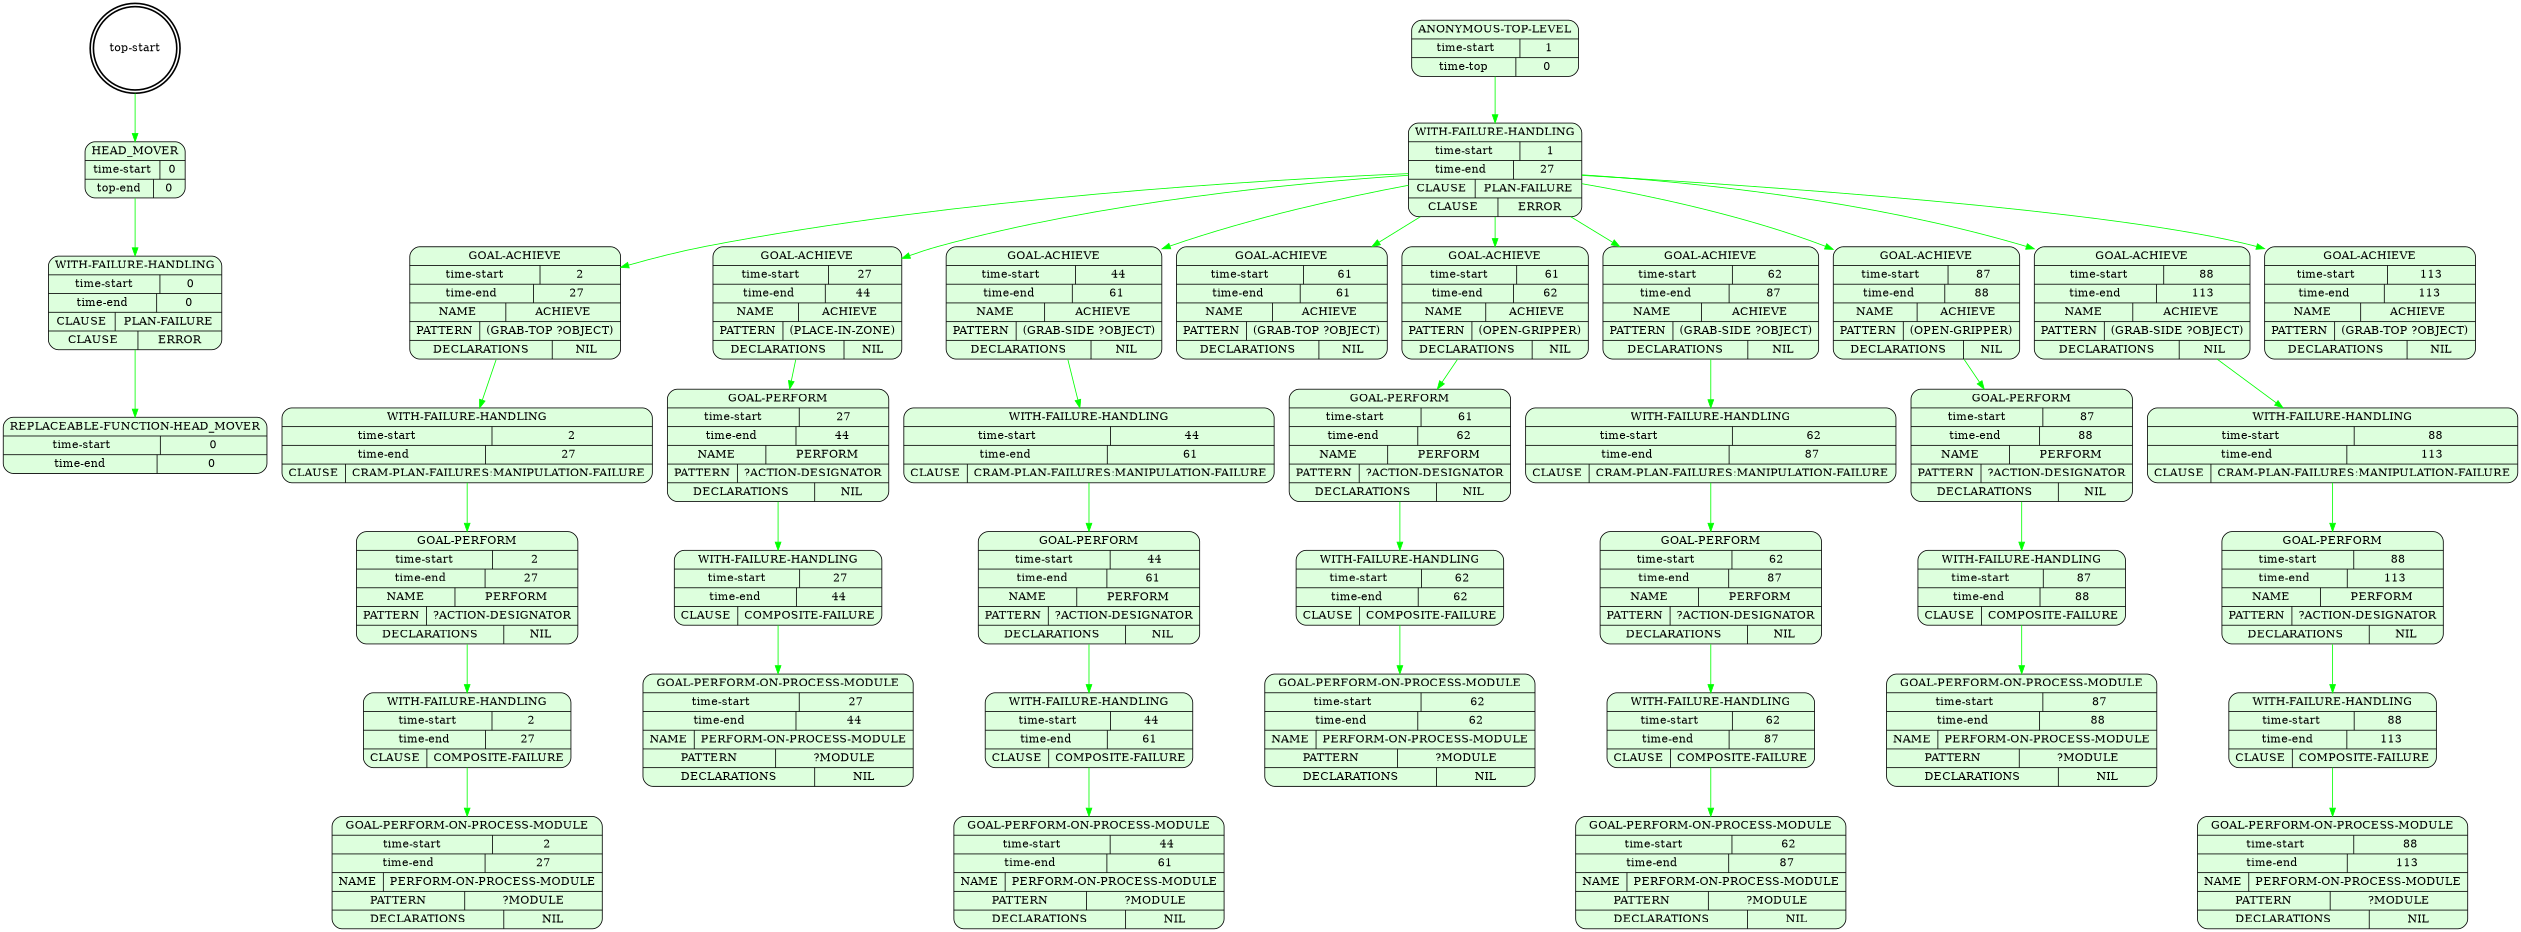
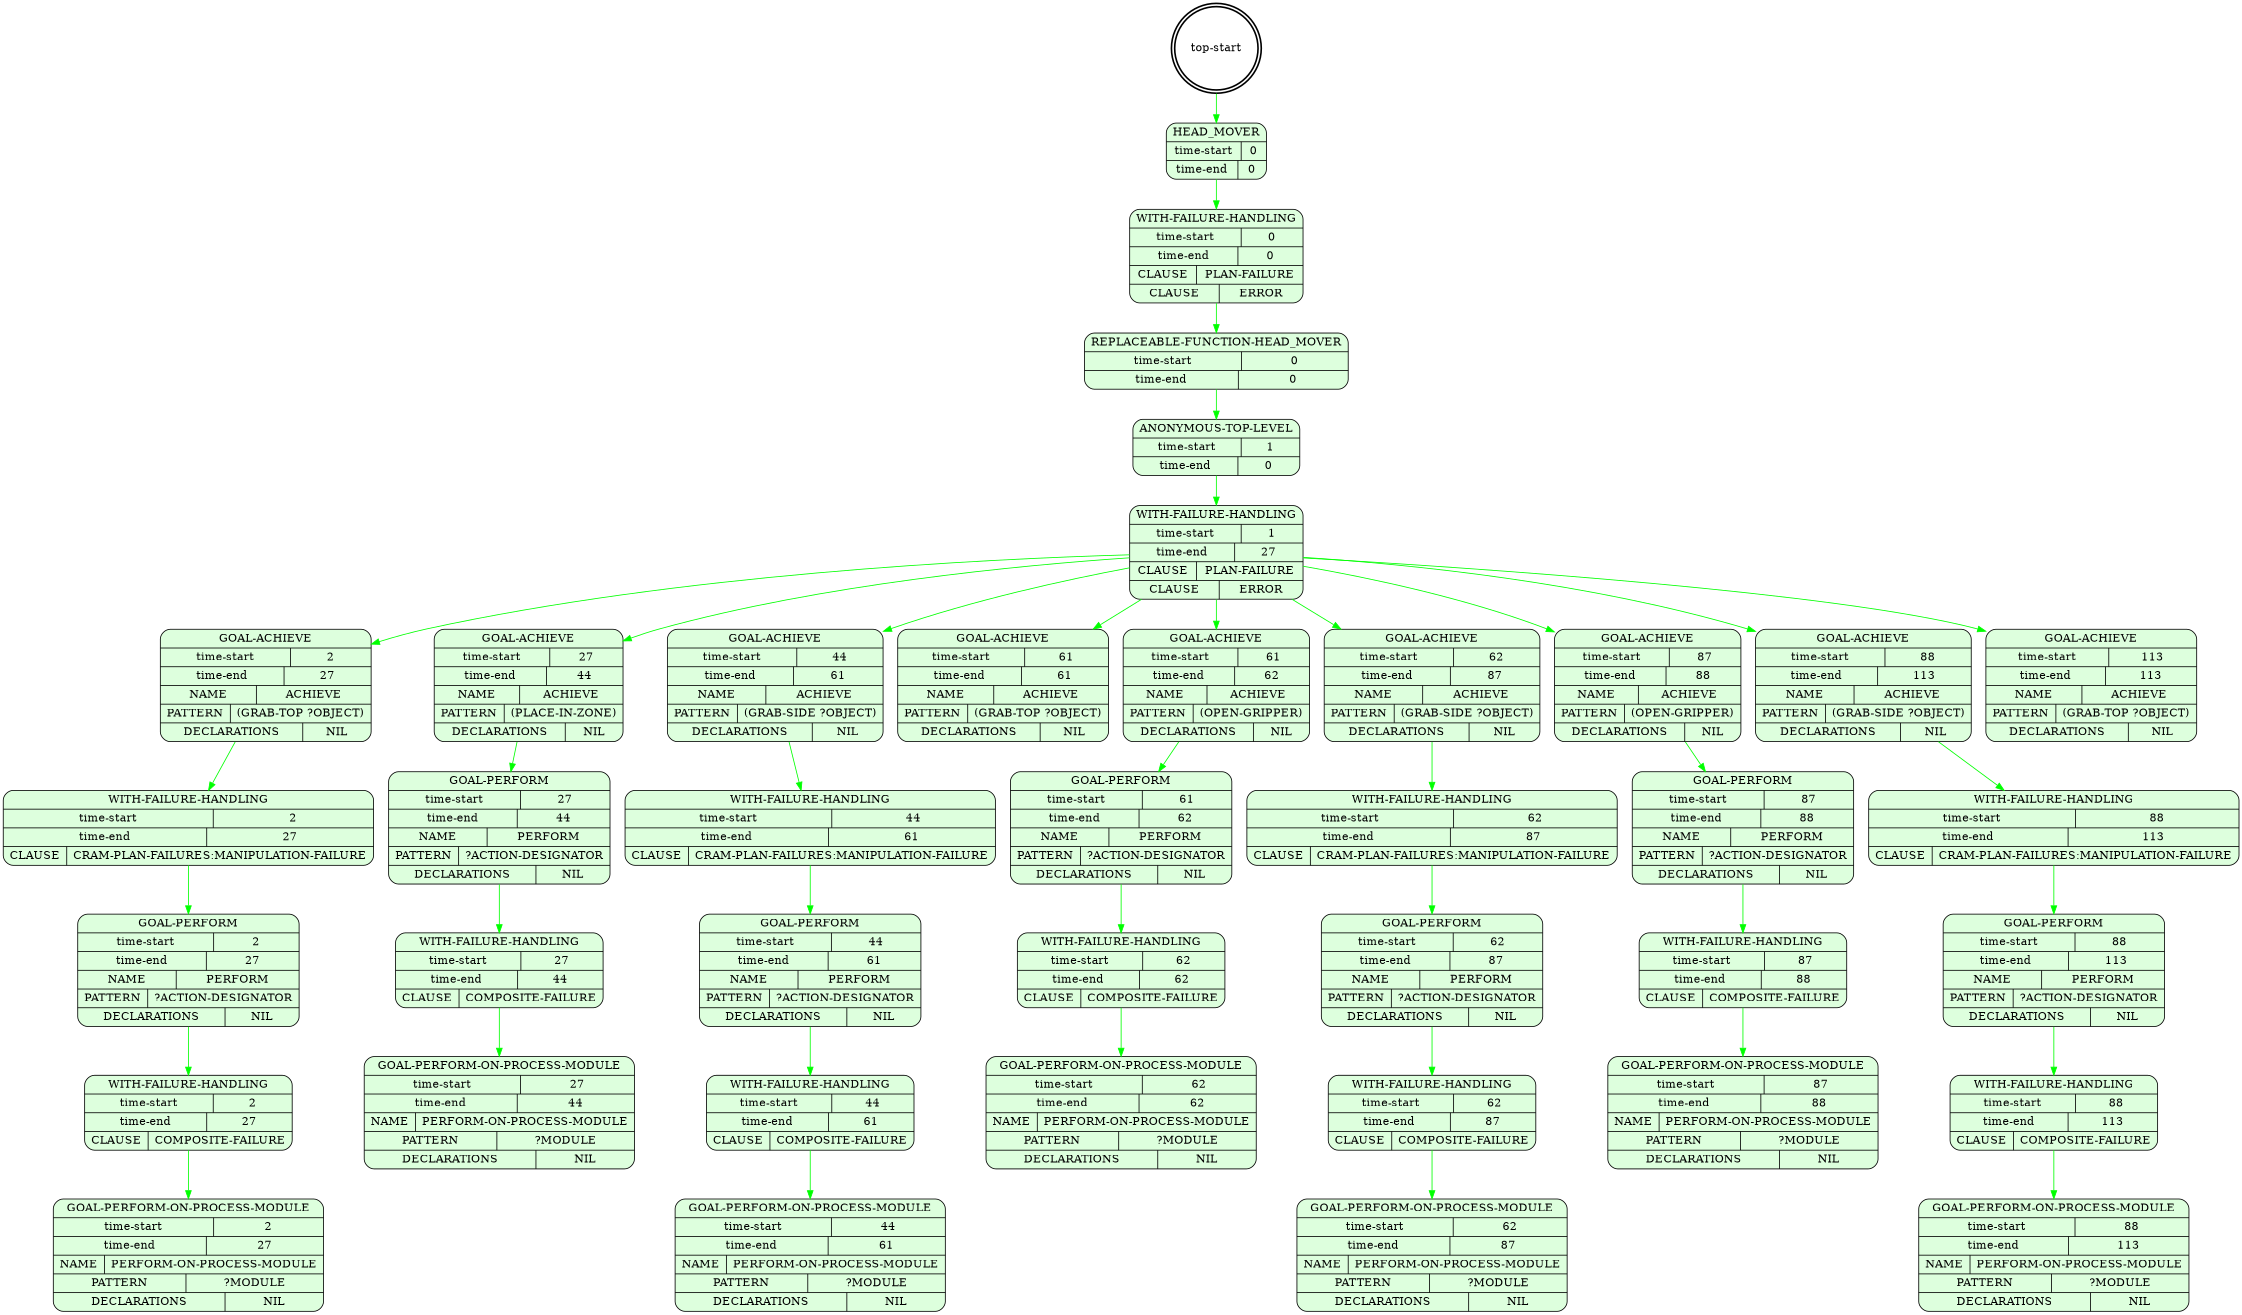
(1464, 67) -> (1185, 466)
(119, 188) -> (1202, 169)
none -> (1216, 400)
